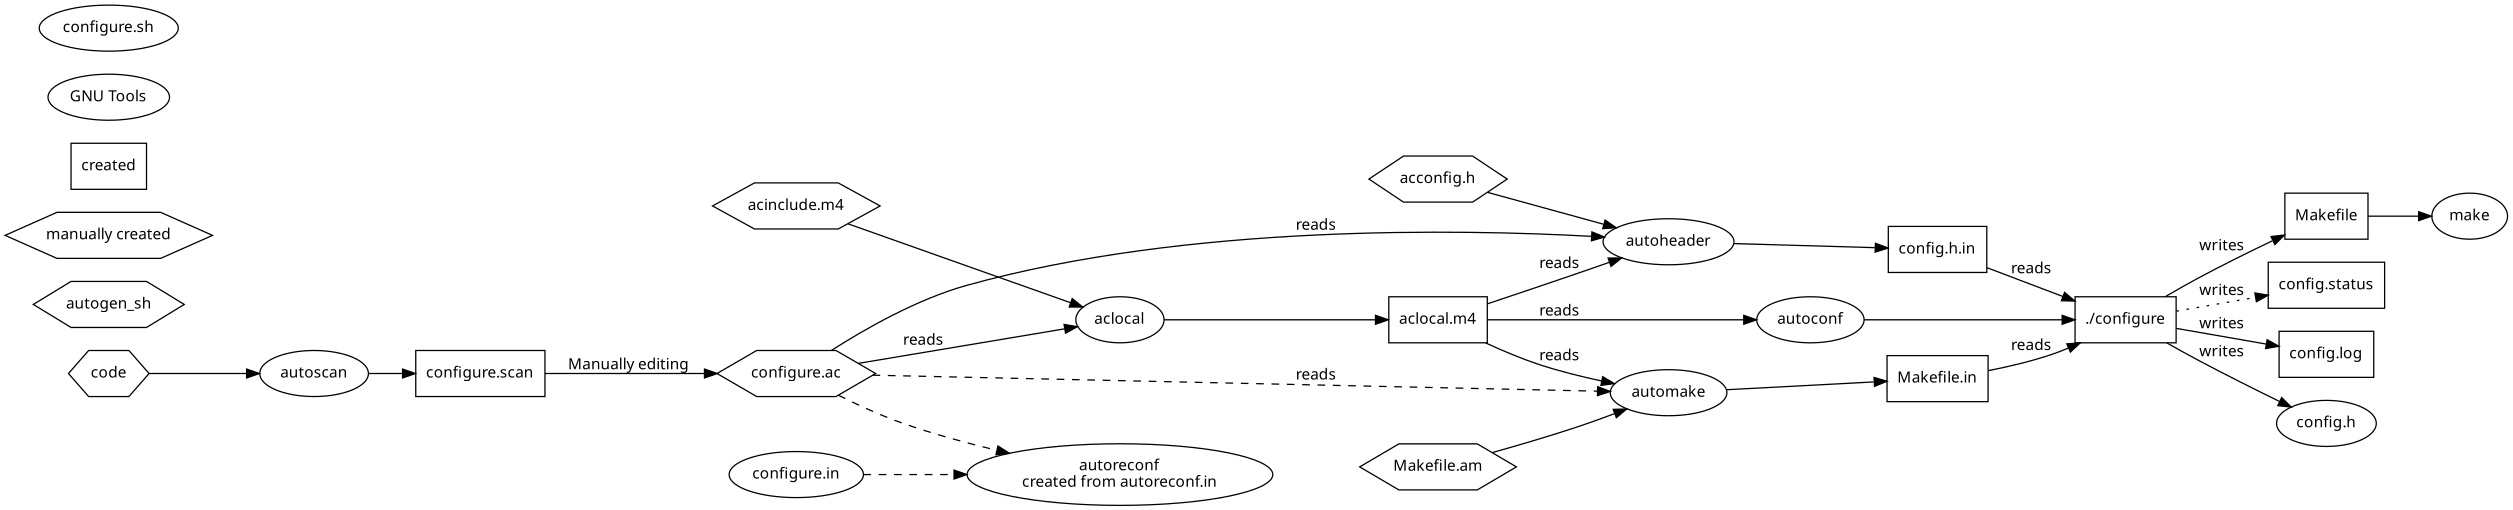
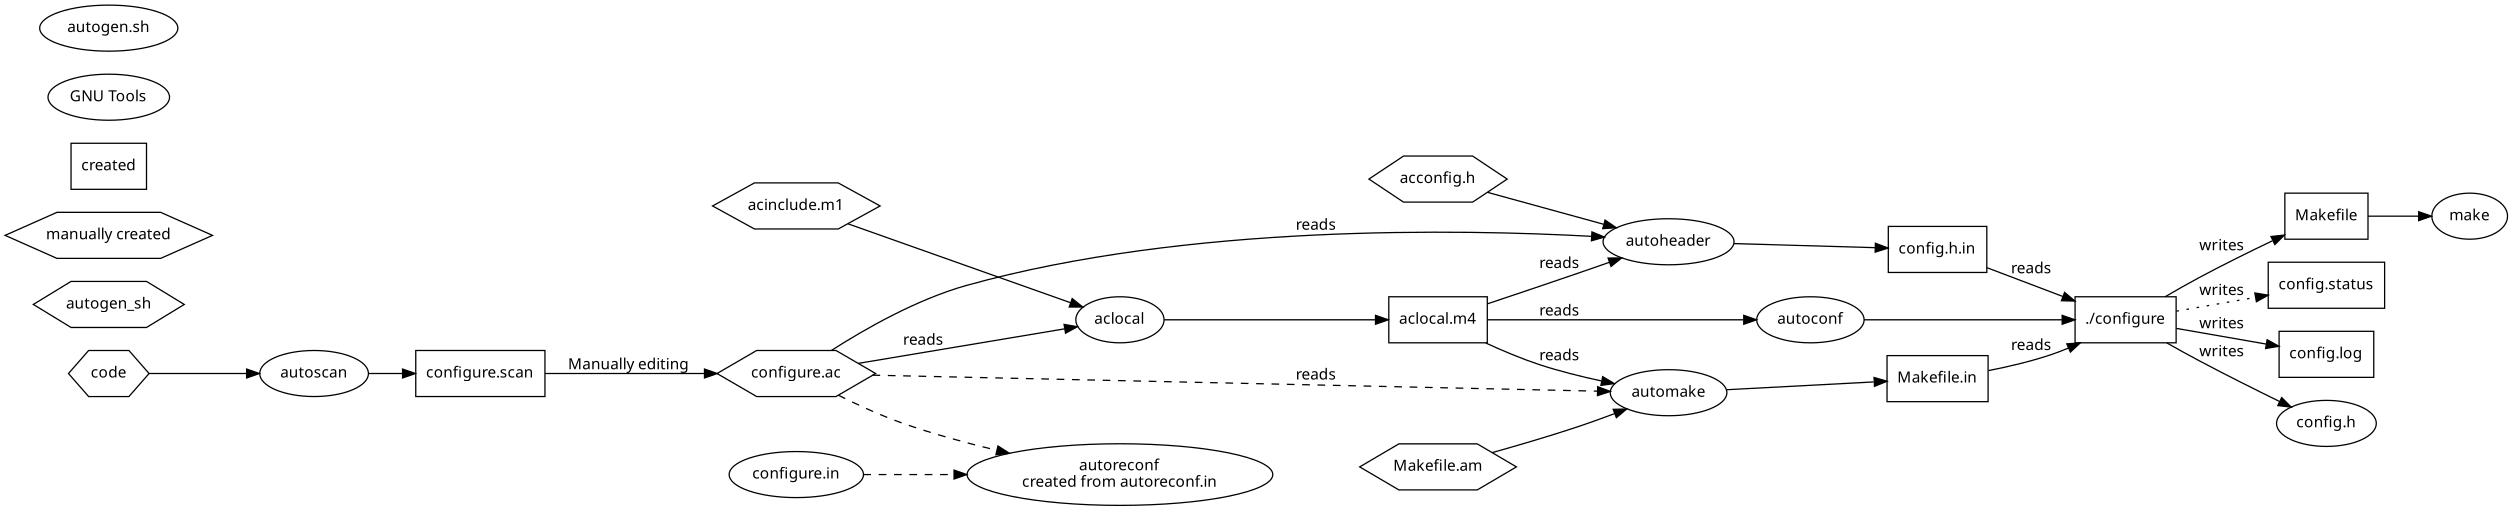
(109, 28) -> (109, 28)
(796, 206) -> (796, 206)
